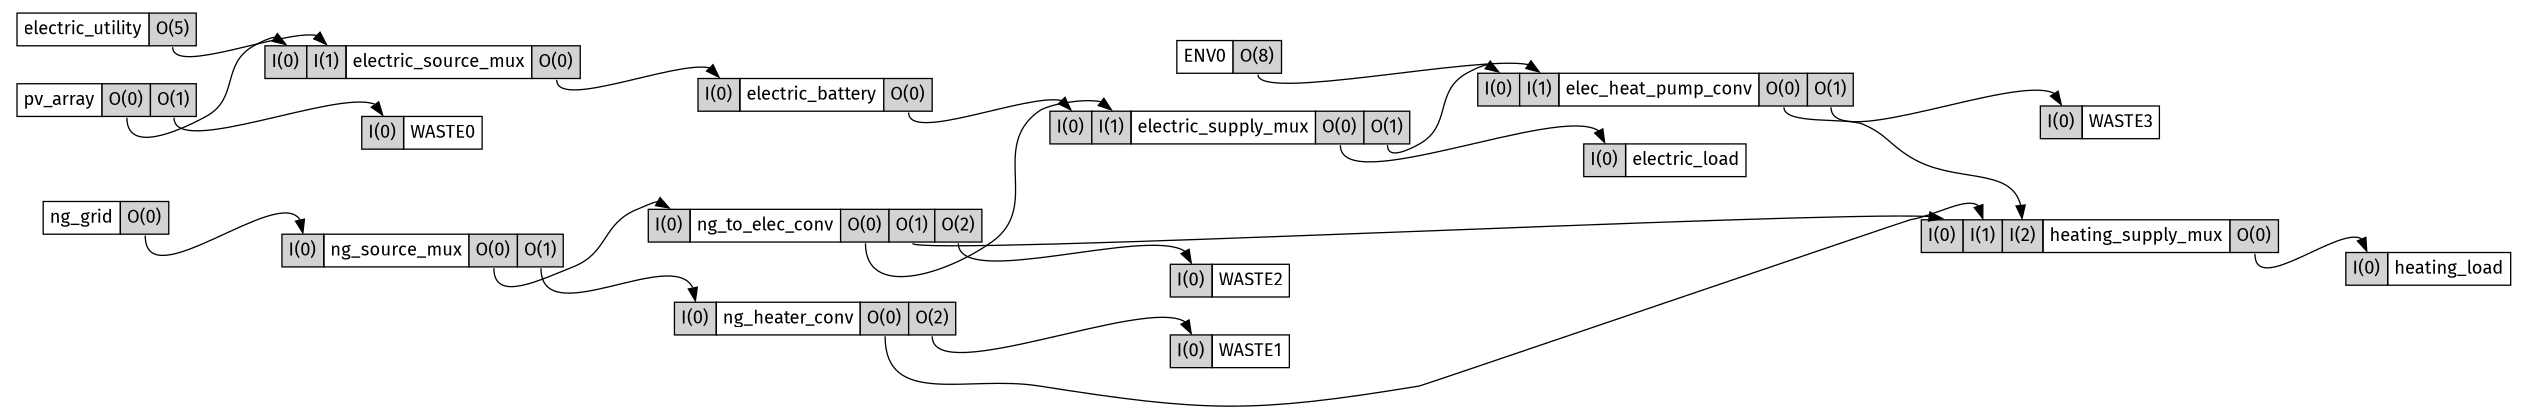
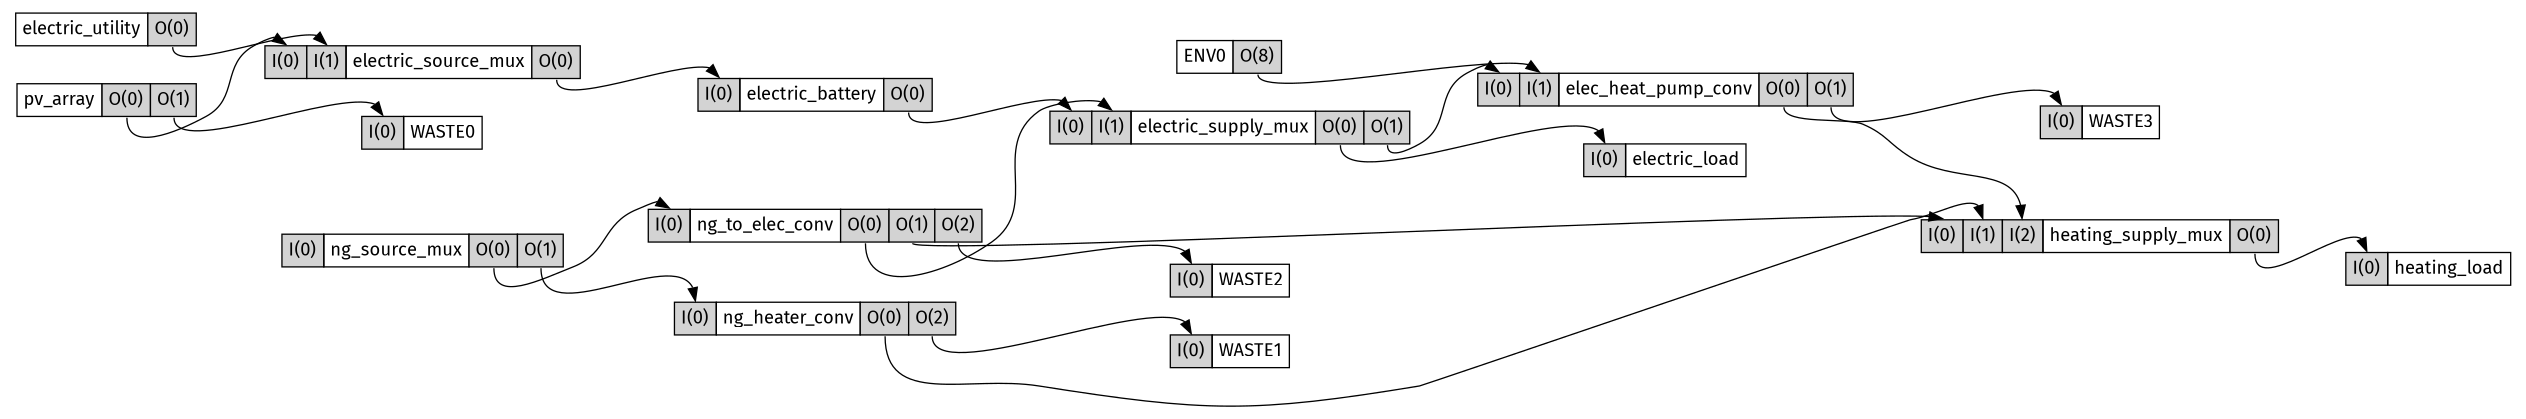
(173, 29) -> (172, 29)
(106, 217) -> none
